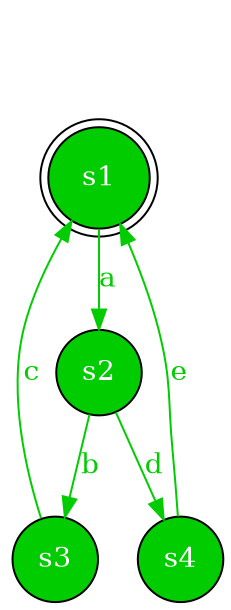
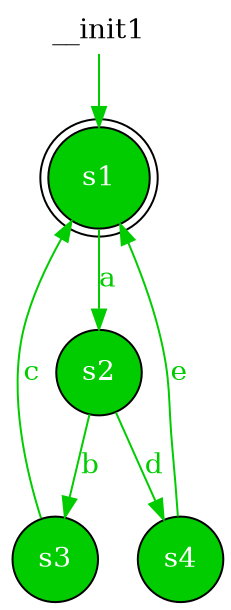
none -> (99, 31)
